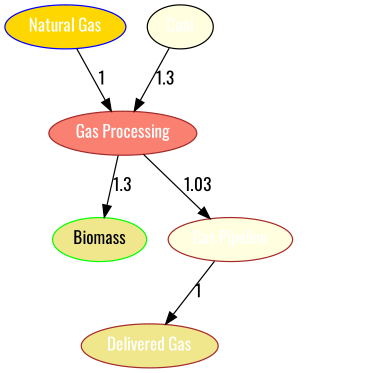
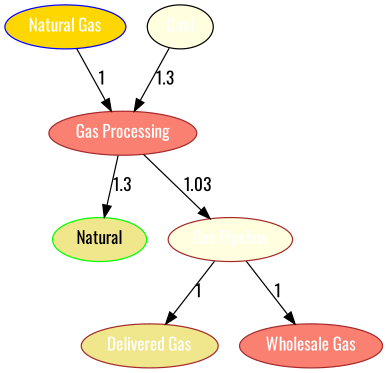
(100, 240) -> (100, 240)
none -> (311, 346)
